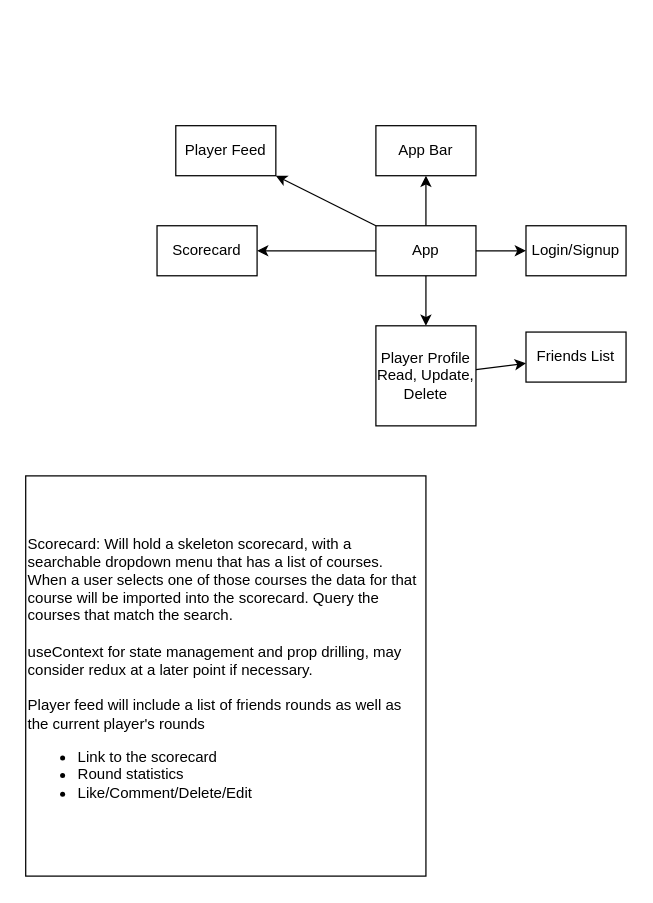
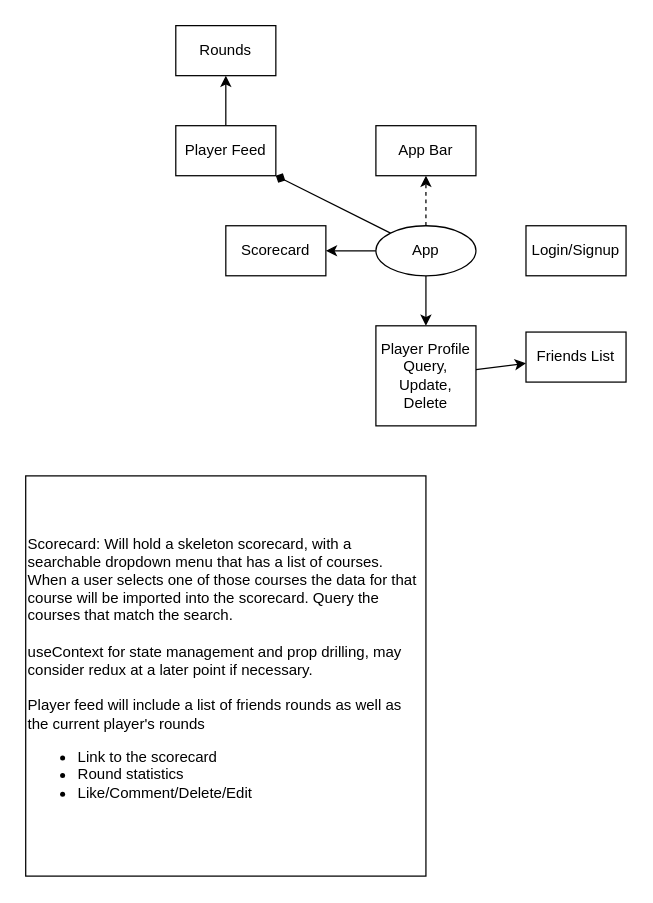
none -> (226, 51)
none -> (226, 105)
(285, 180) -> (285, 180)
(426, 205) -> (426, 205)
(207, 251) -> (276, 251)
(426, 251) -> (426, 251)
(497, 251) -> none
(426, 376) -> (426, 376)
